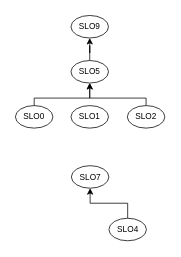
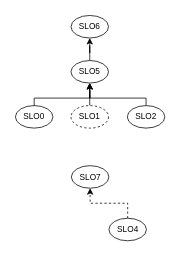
(90, 27) -> (90, 27)
none -> (90, 102)
(90, 117) -> (90, 117)
(111, 203) -> (111, 203)
